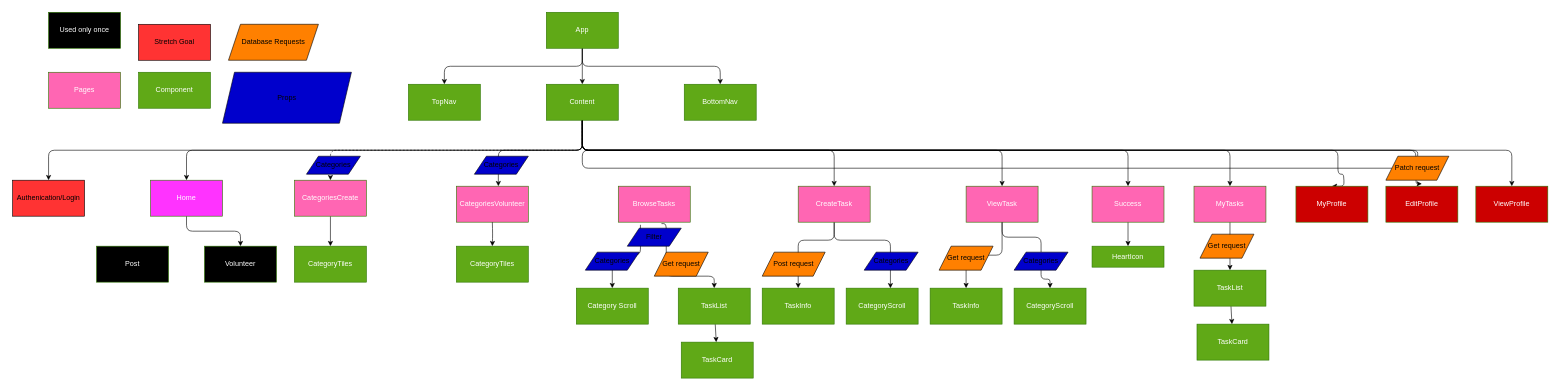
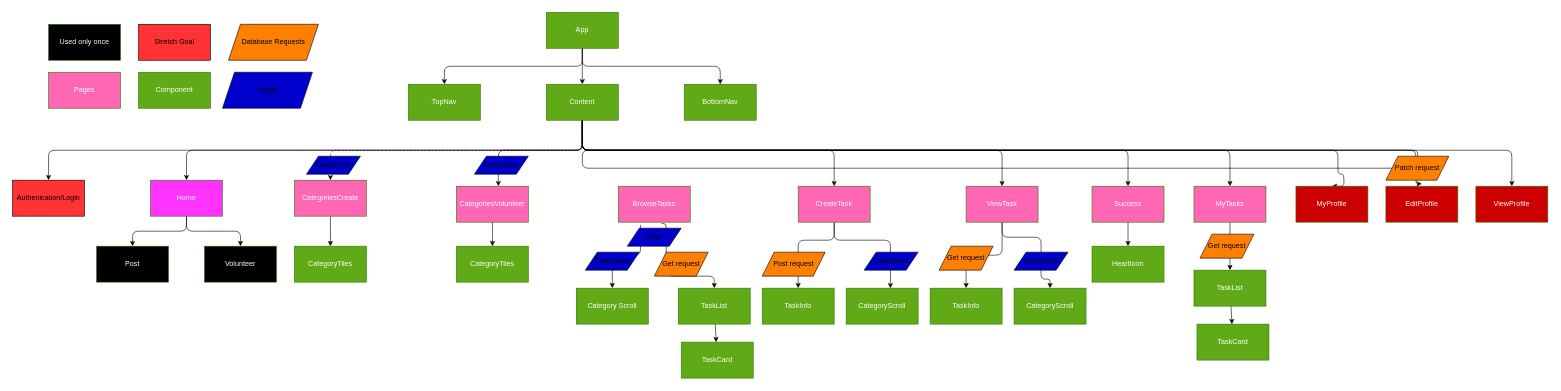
(84, 30) -> (84, 42)
(287, 98) -> (267, 90)
none -> (133, 234)
(1128, 257) -> (1128, 264)
